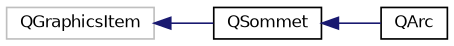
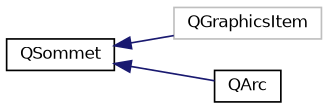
(192, 23) -> (152, 39)
